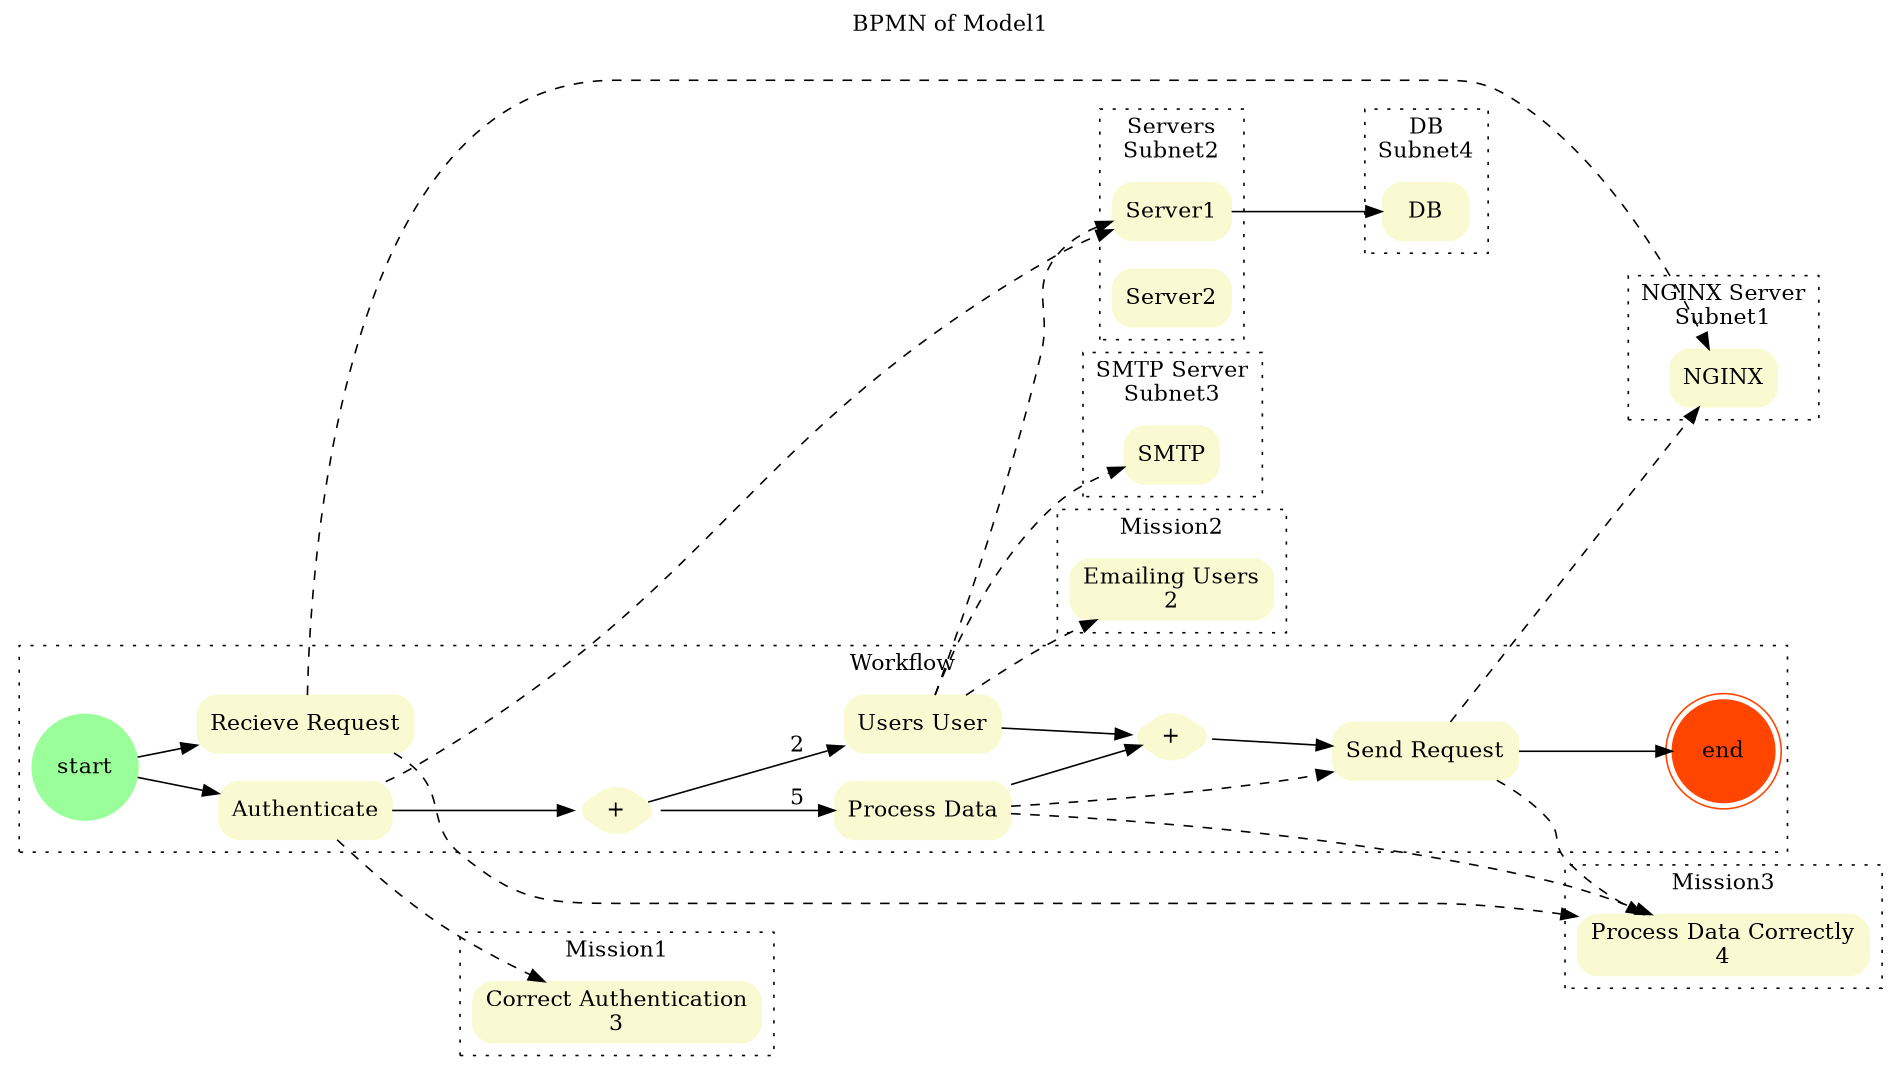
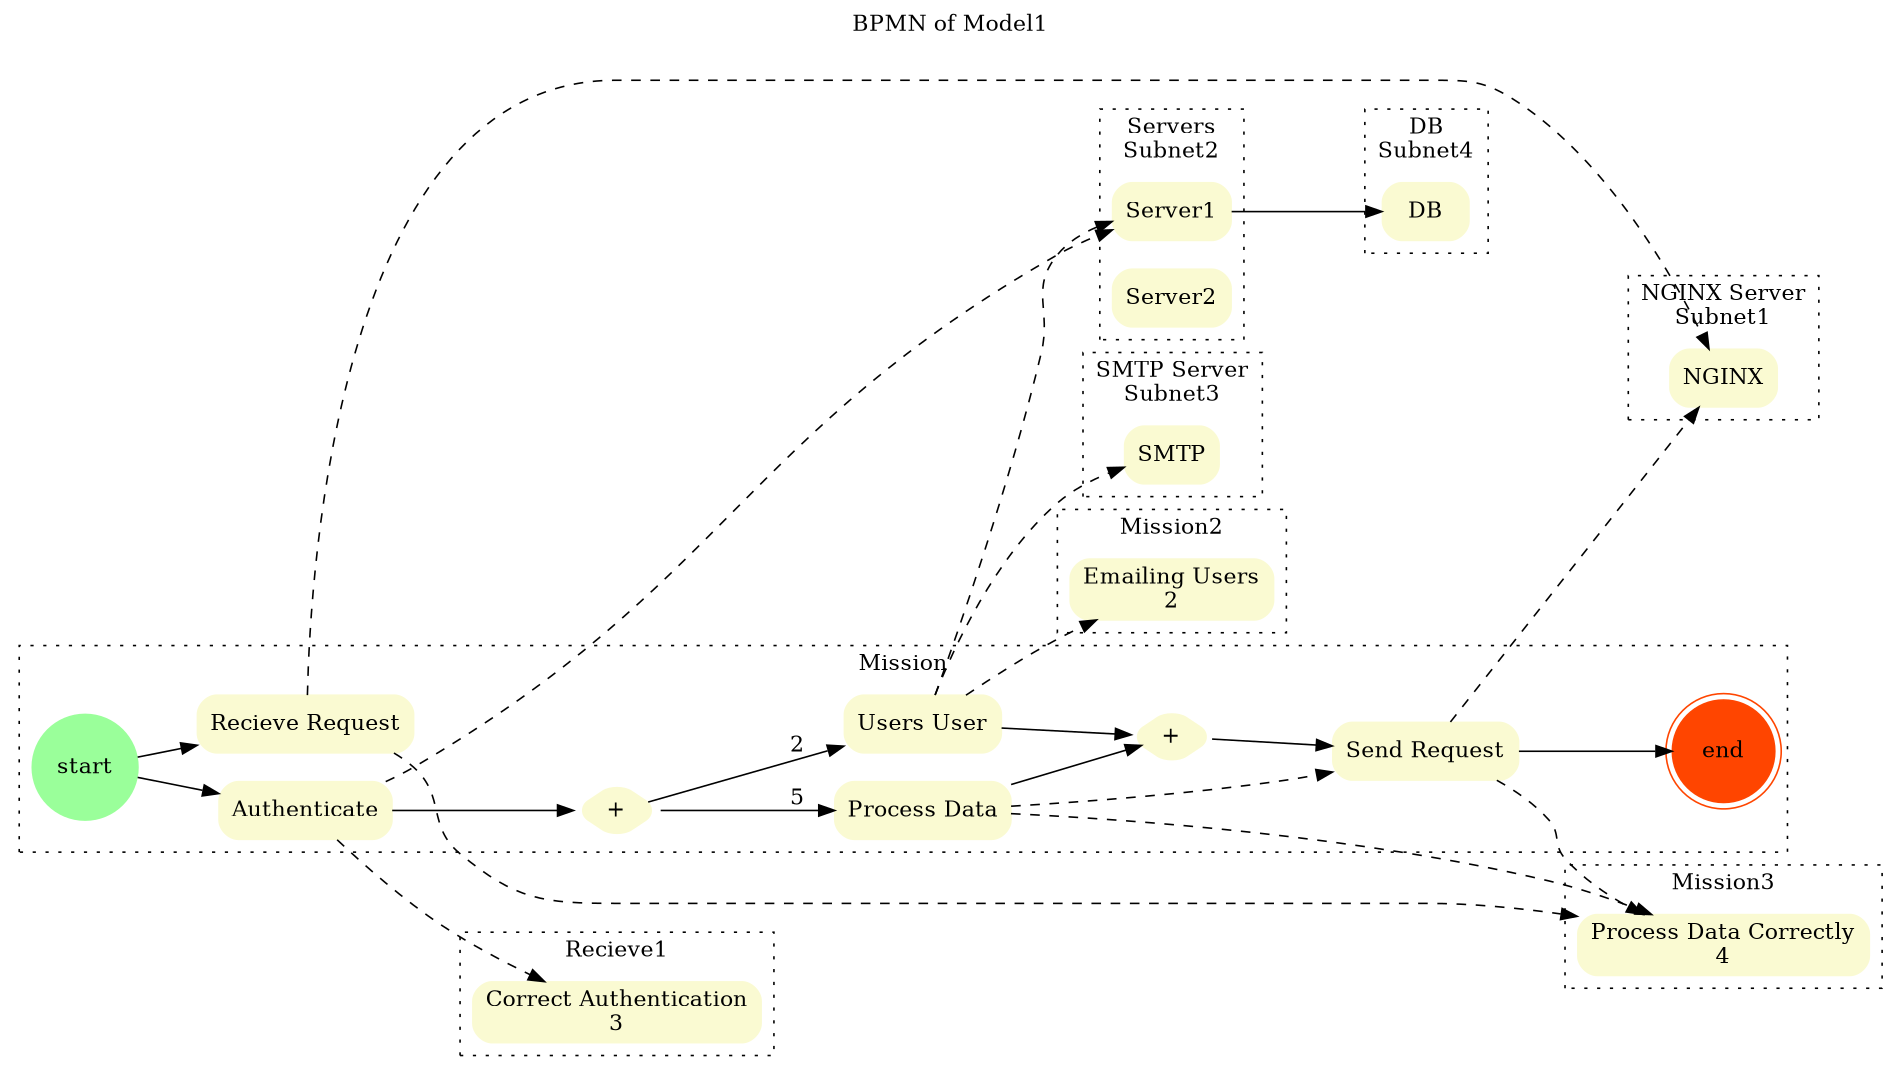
(903, 664) -> (903, 664)
(617, 951) -> (617, 951)
